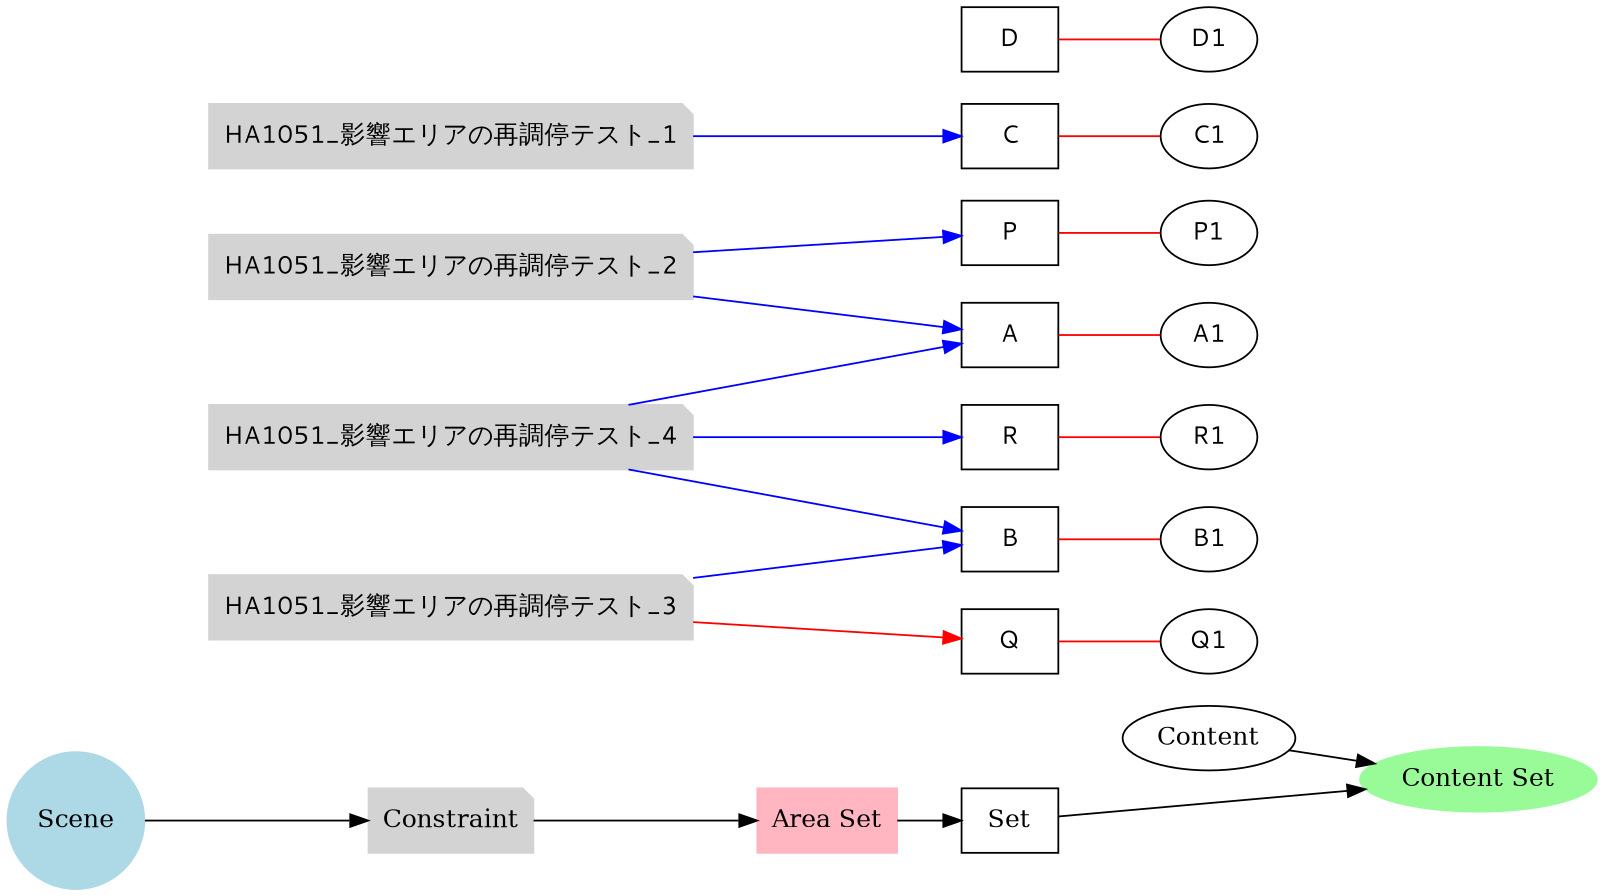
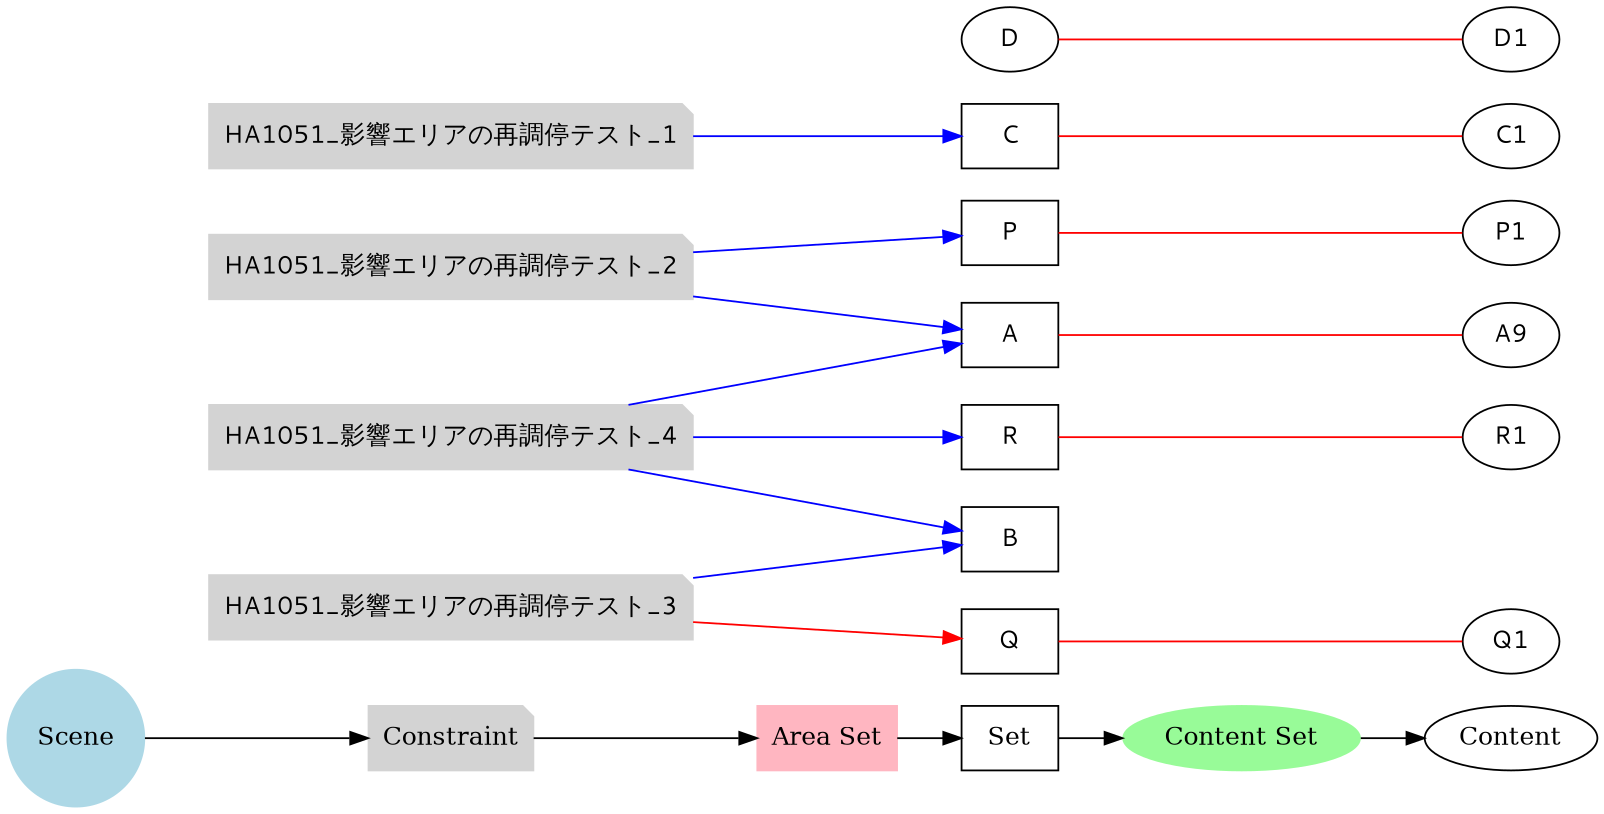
(1010, 39) -> (1010, 39)
(1209, 335) -> (1511, 335)
(1209, 539) -> none
(1323, 756) -> (1384, 738)
